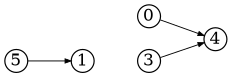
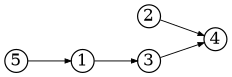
(149, 16) -> (149, 16)
none -> (113, 61)
